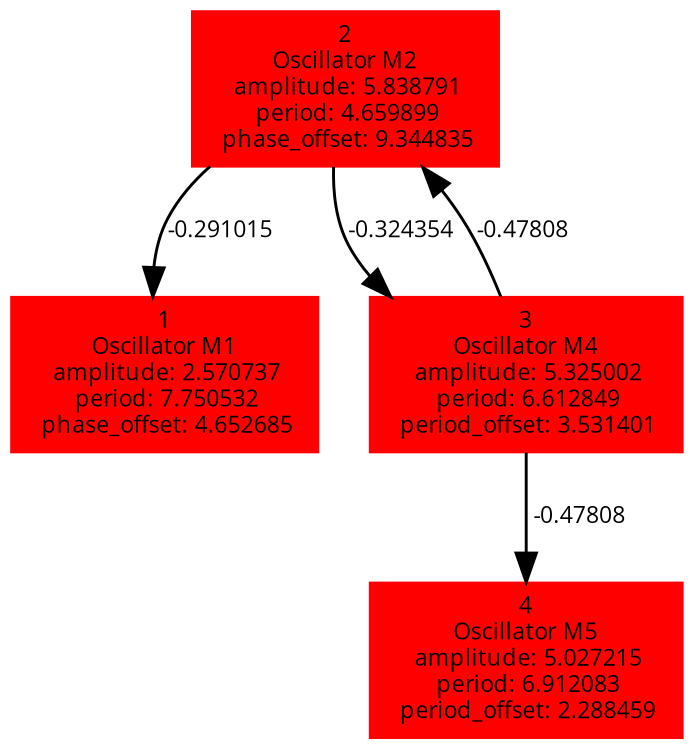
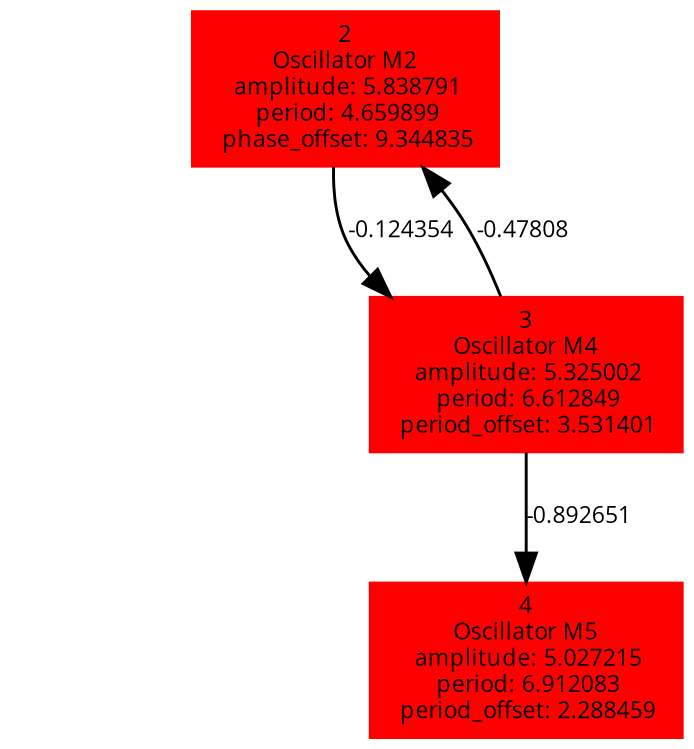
(405, 232) -> (405, 232)
(165, 375) -> none
(583, 517) -> (583, 517)
